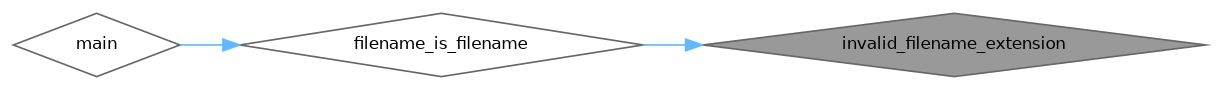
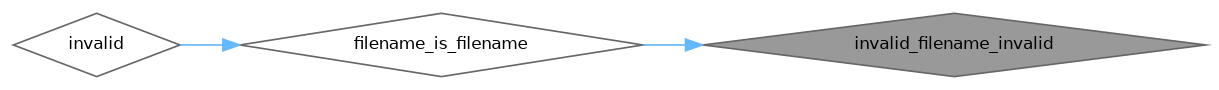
(97, 45) -> (97, 45)
(954, 45) -> (954, 45)
